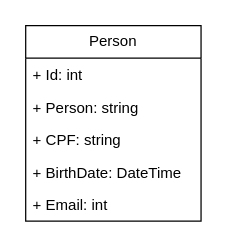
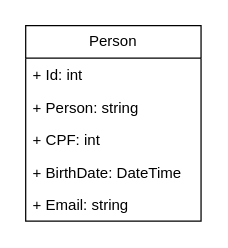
(80, 141) -> (67, 141)
(72, 206) -> (84, 206)
